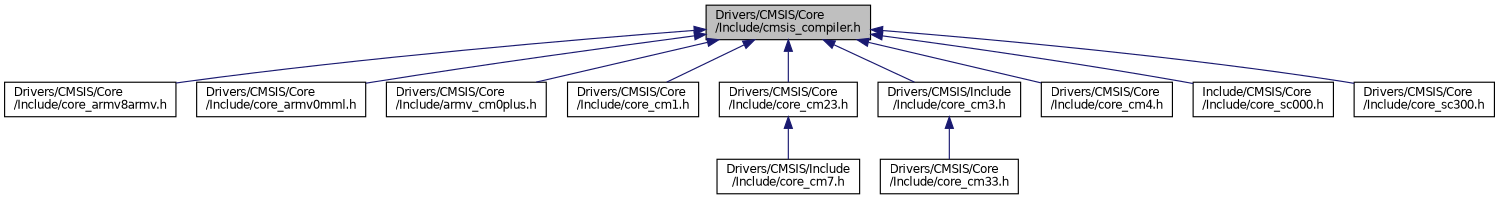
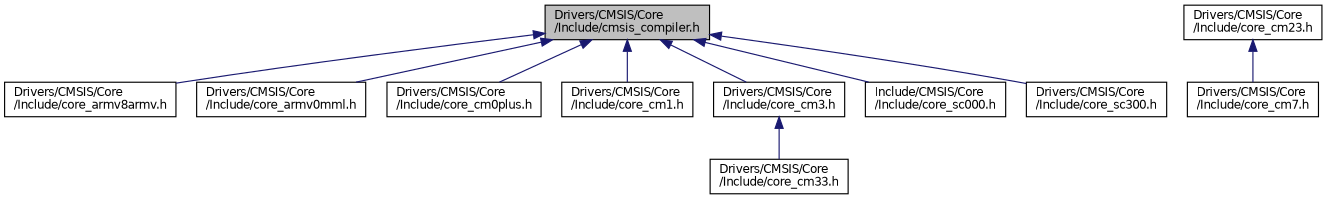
(788, 67) -> none
(466, 99) -> (464, 99)
(949, 99) -> (779, 99)
(1107, 99) -> none
(788, 177) -> (1253, 99)
